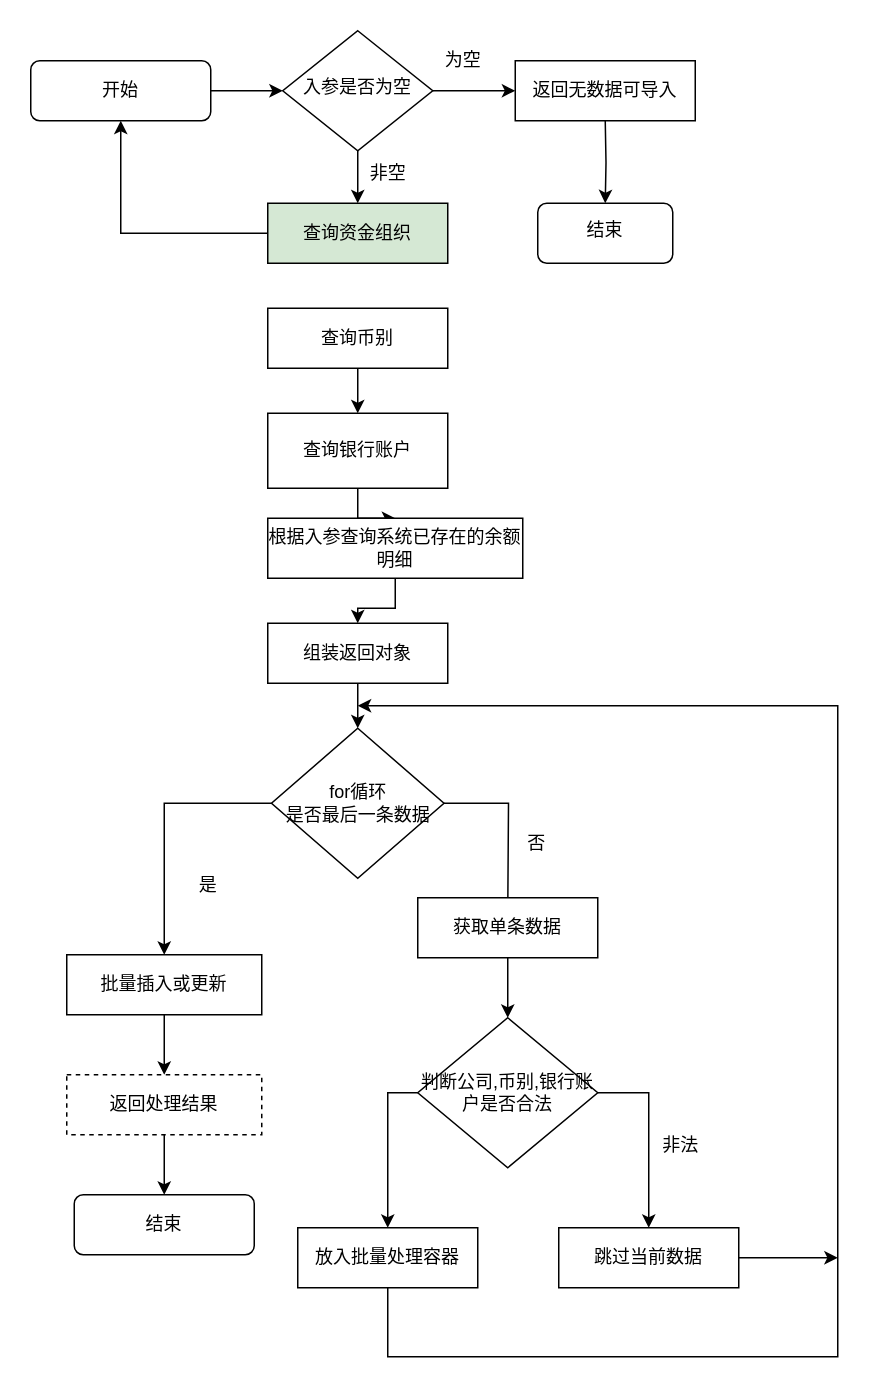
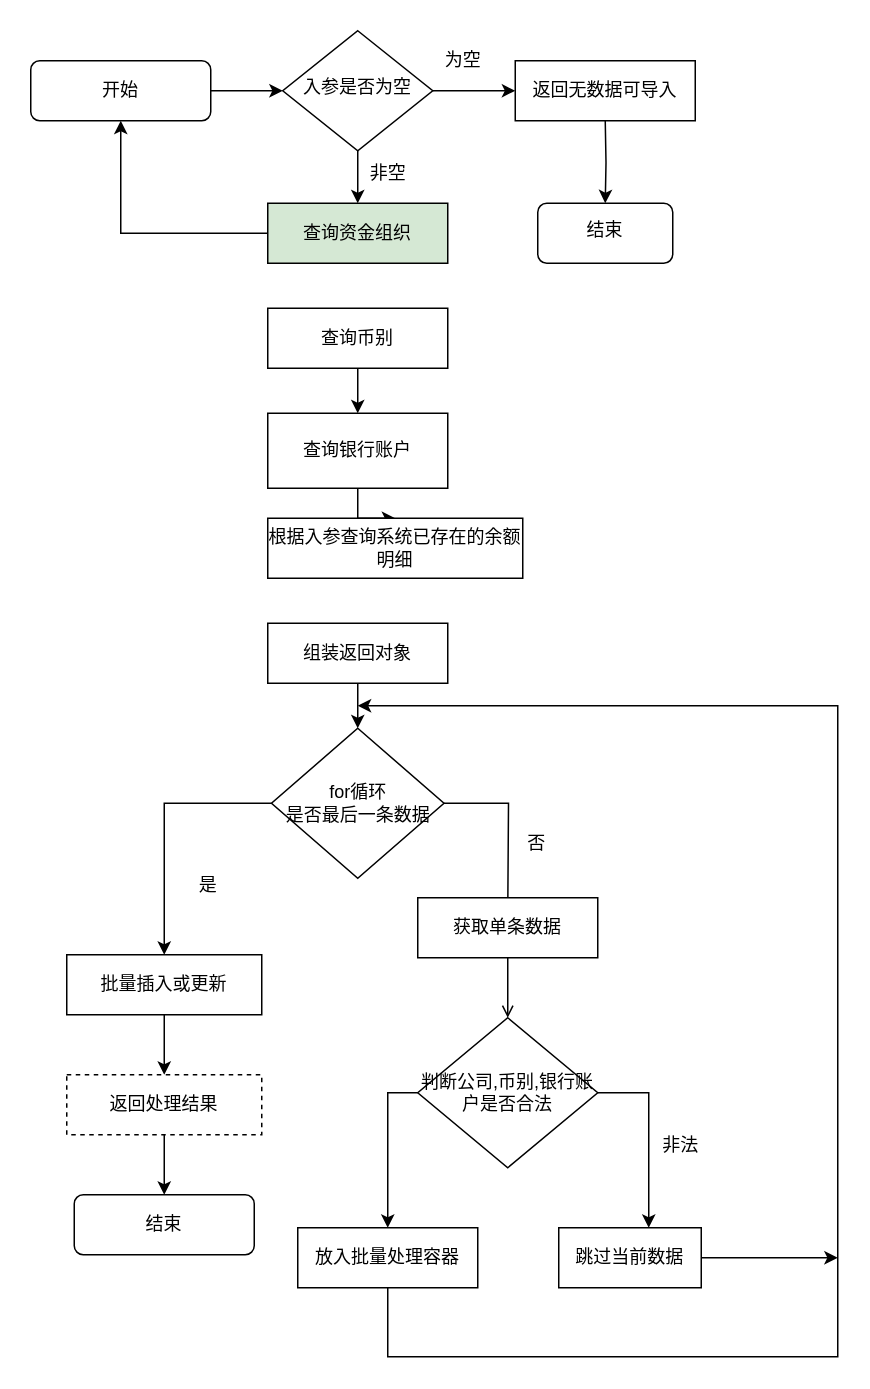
(389, 608) -> none
(508, 1006) -> (508, 1008)
(649, 1258) -> (630, 1258)
